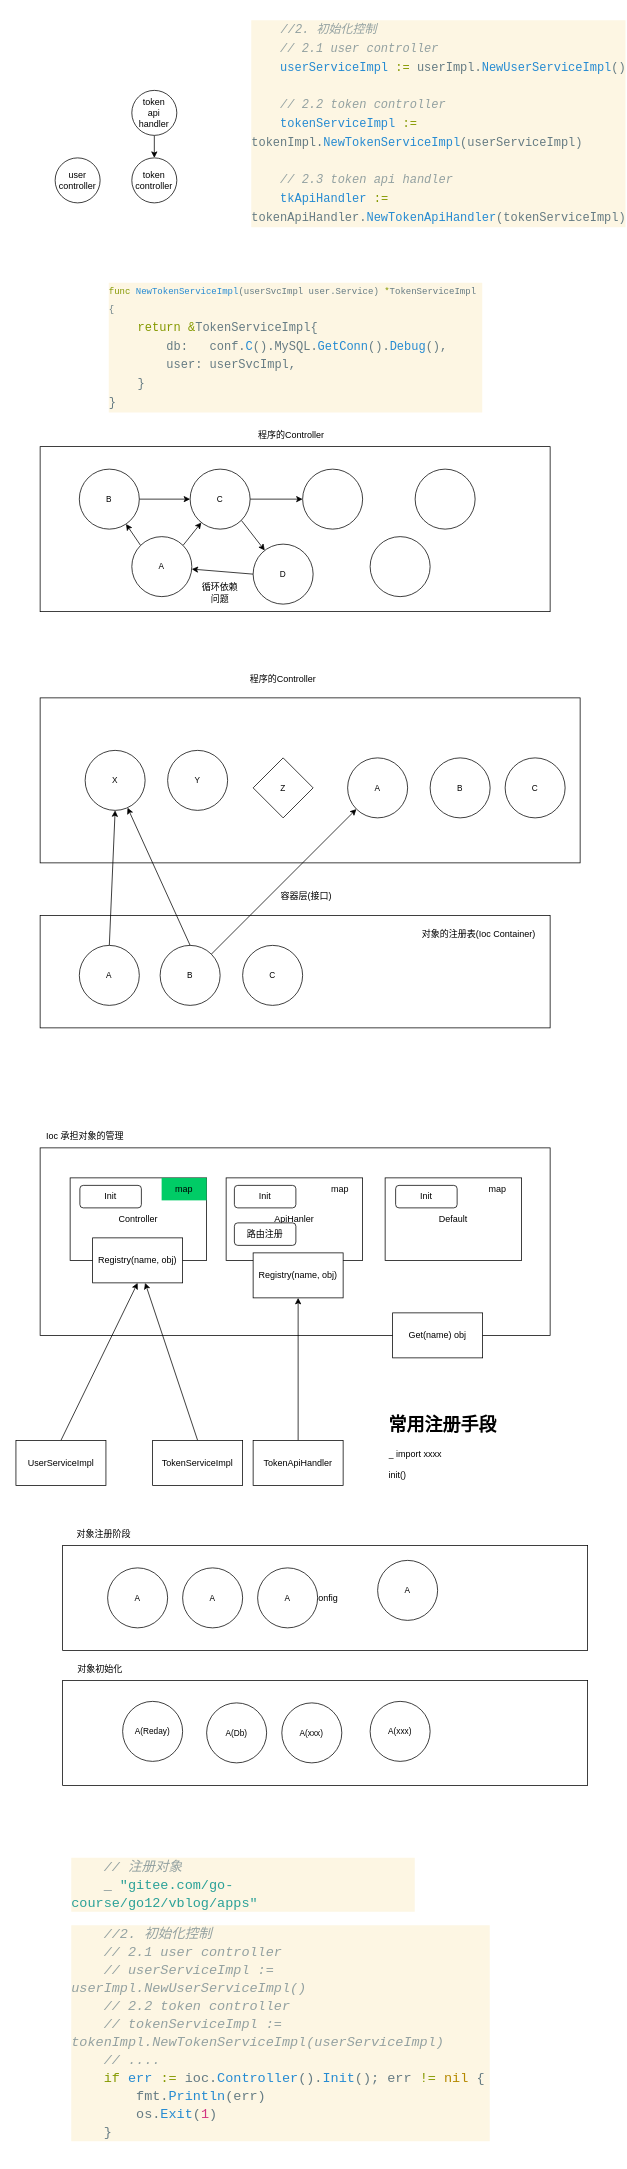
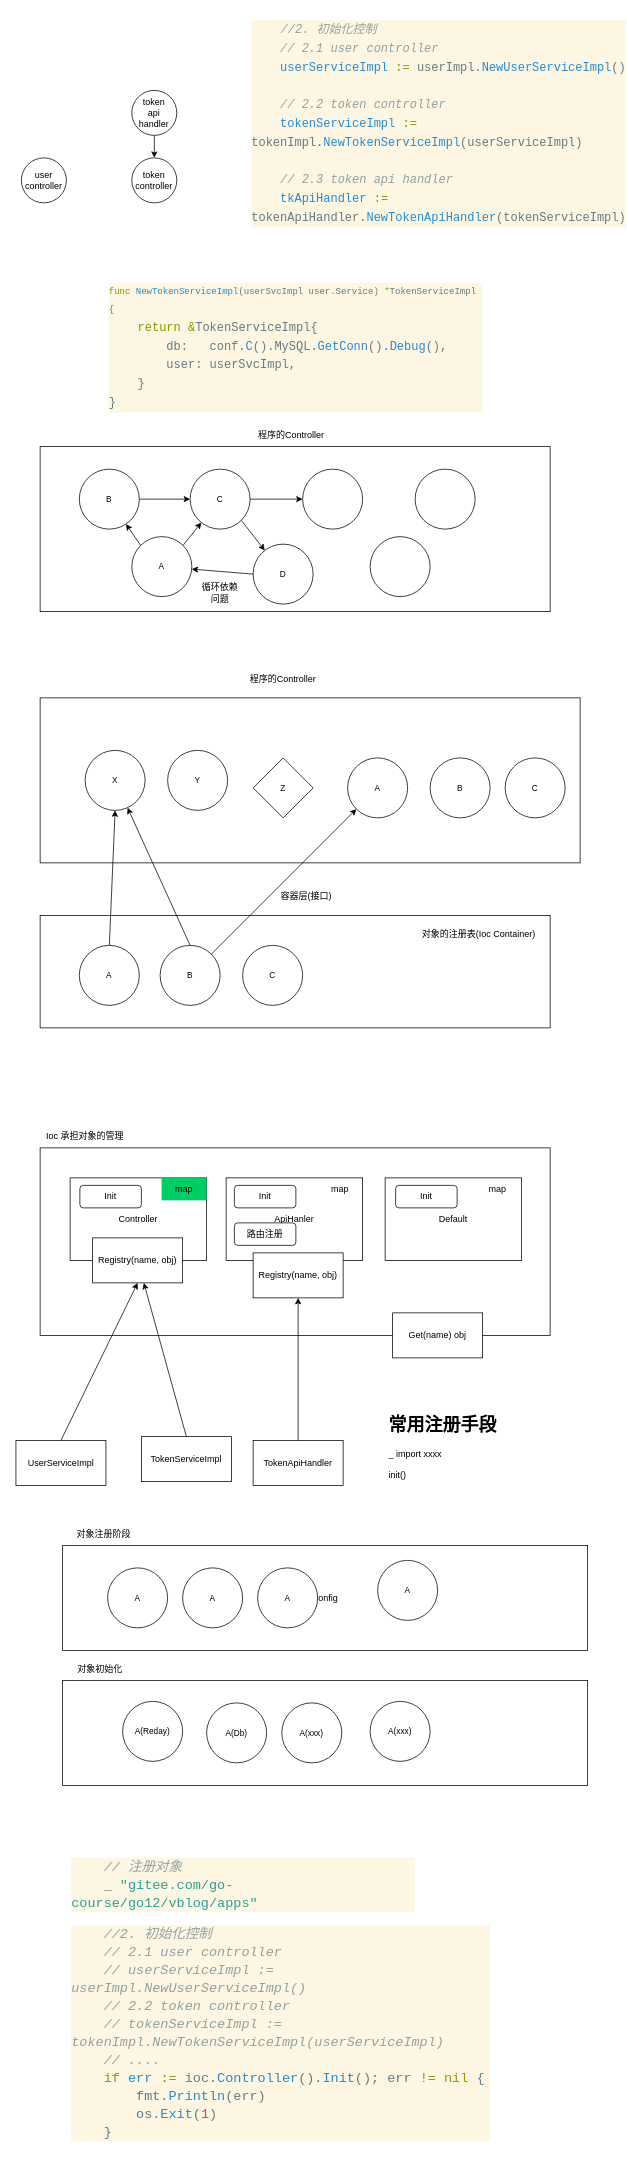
(78, 180) -> (44, 180)
(198, 1463) -> (186, 1459)
